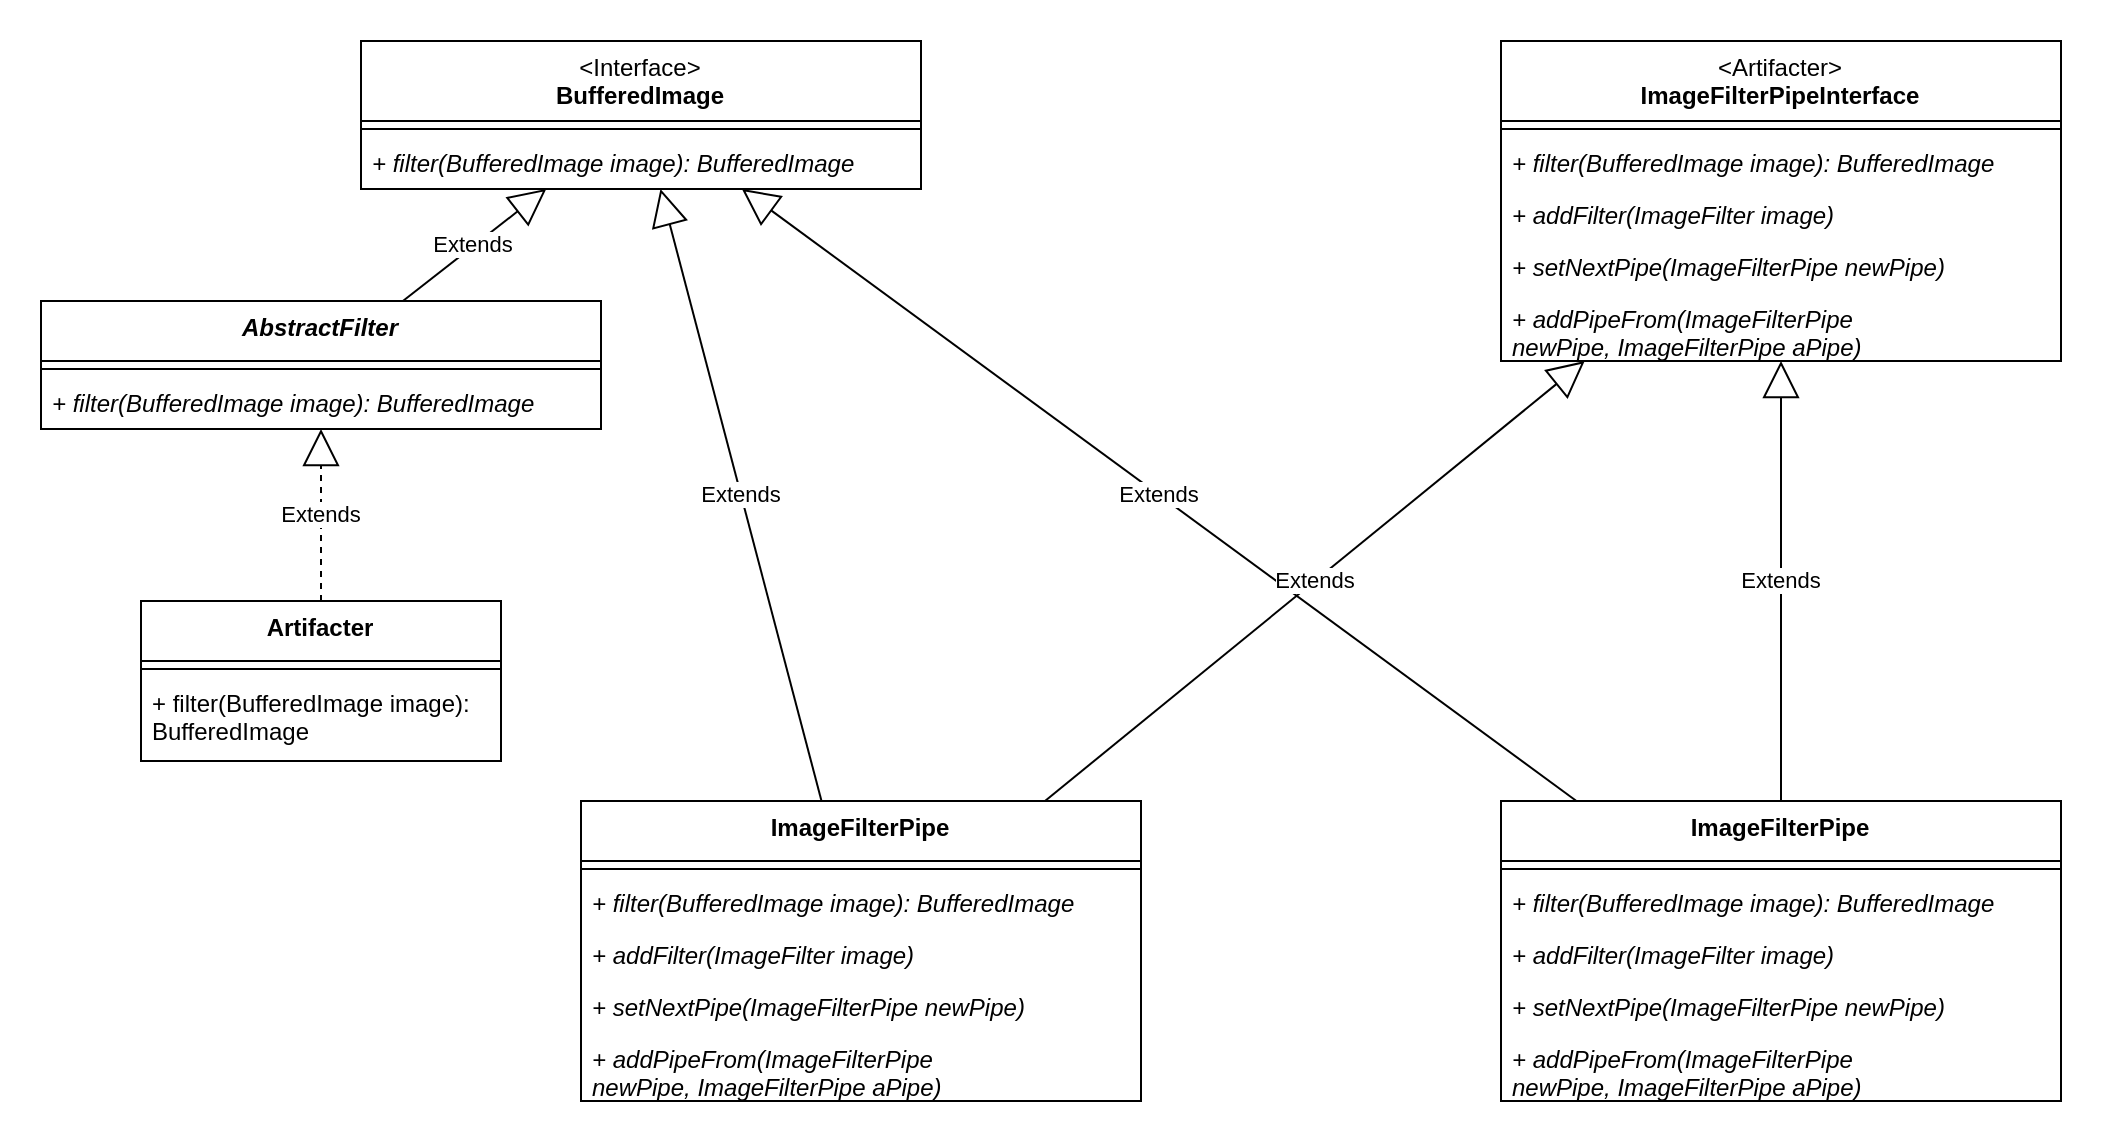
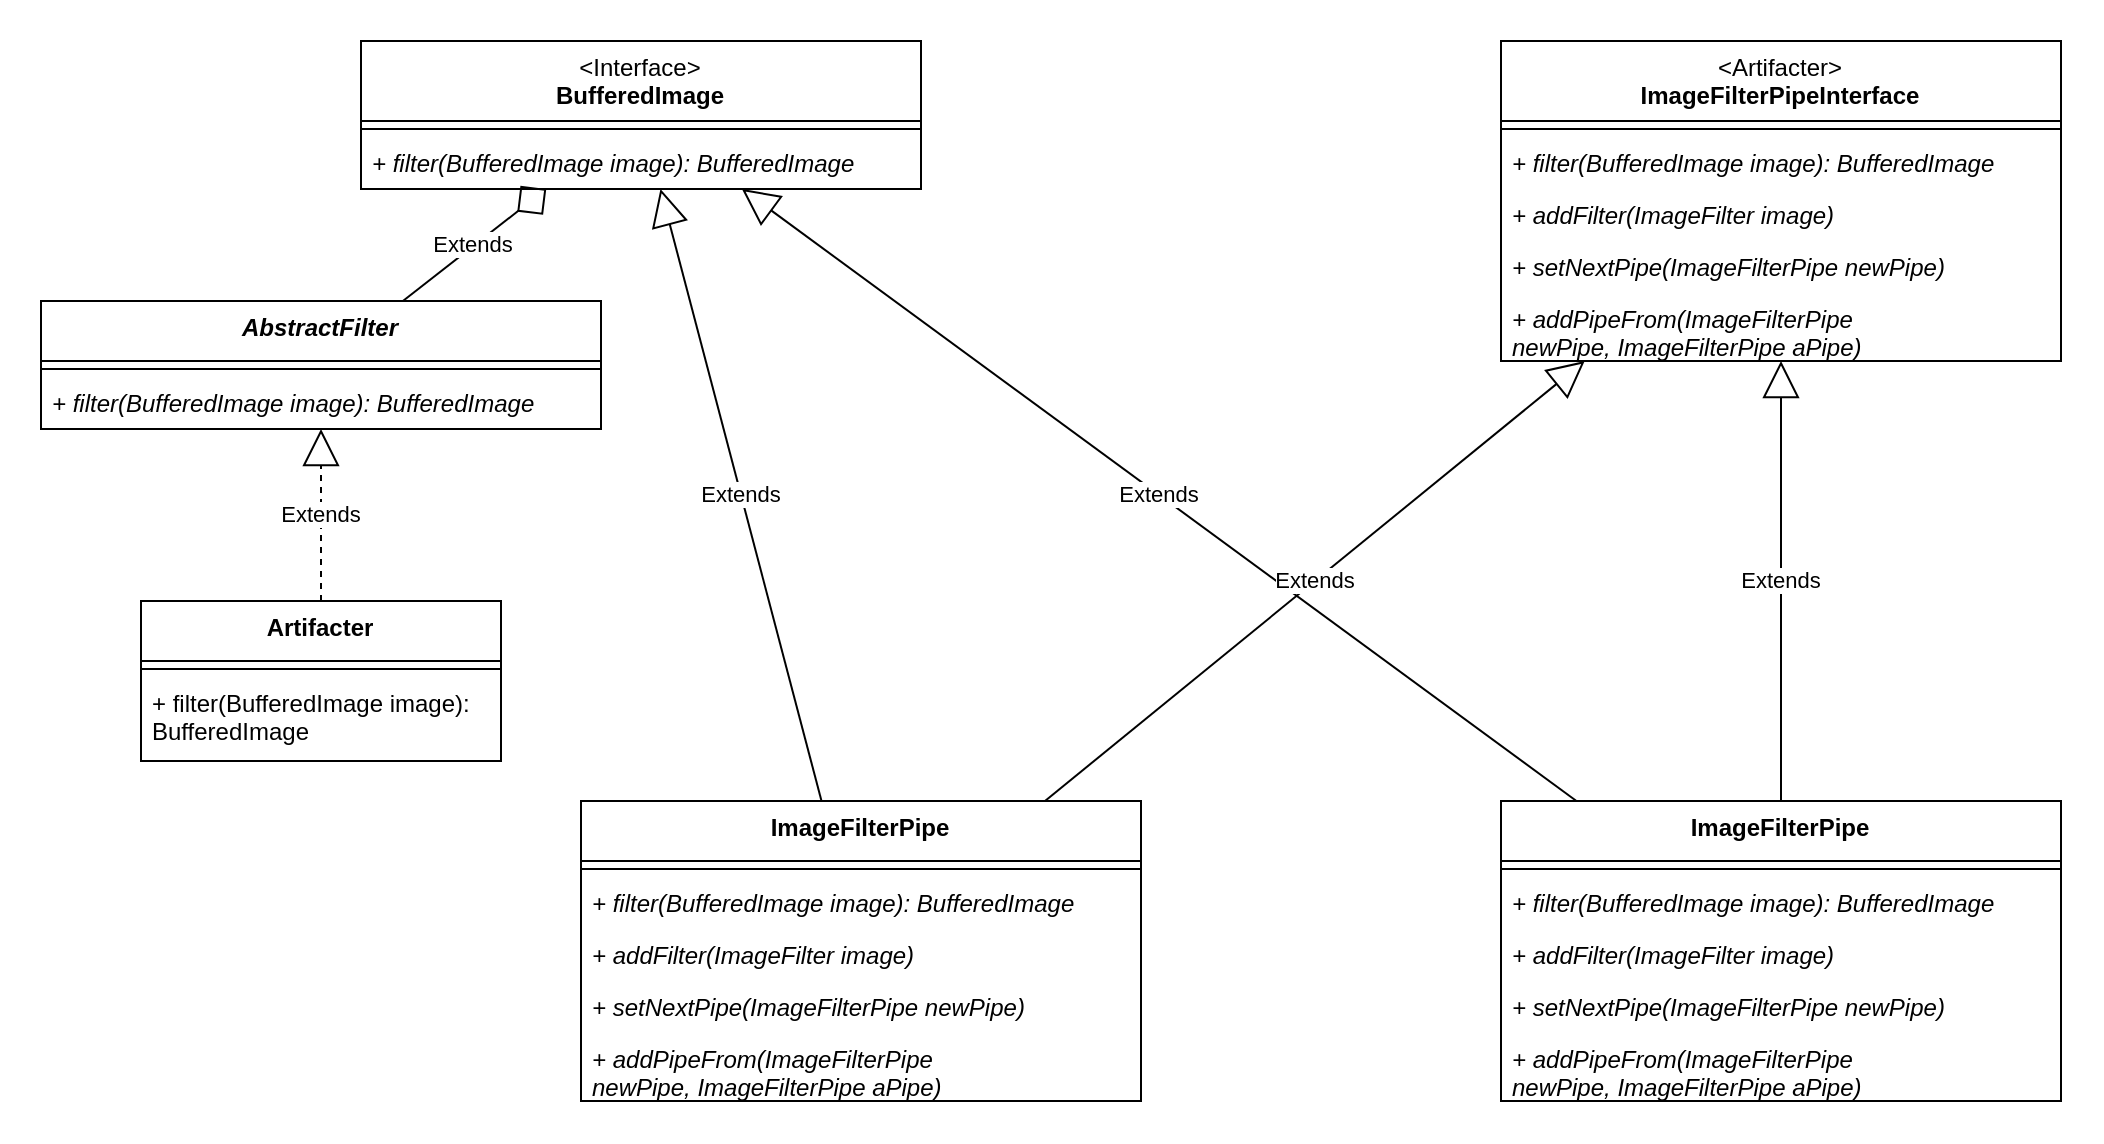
(517, 212) -> (517, 212)
